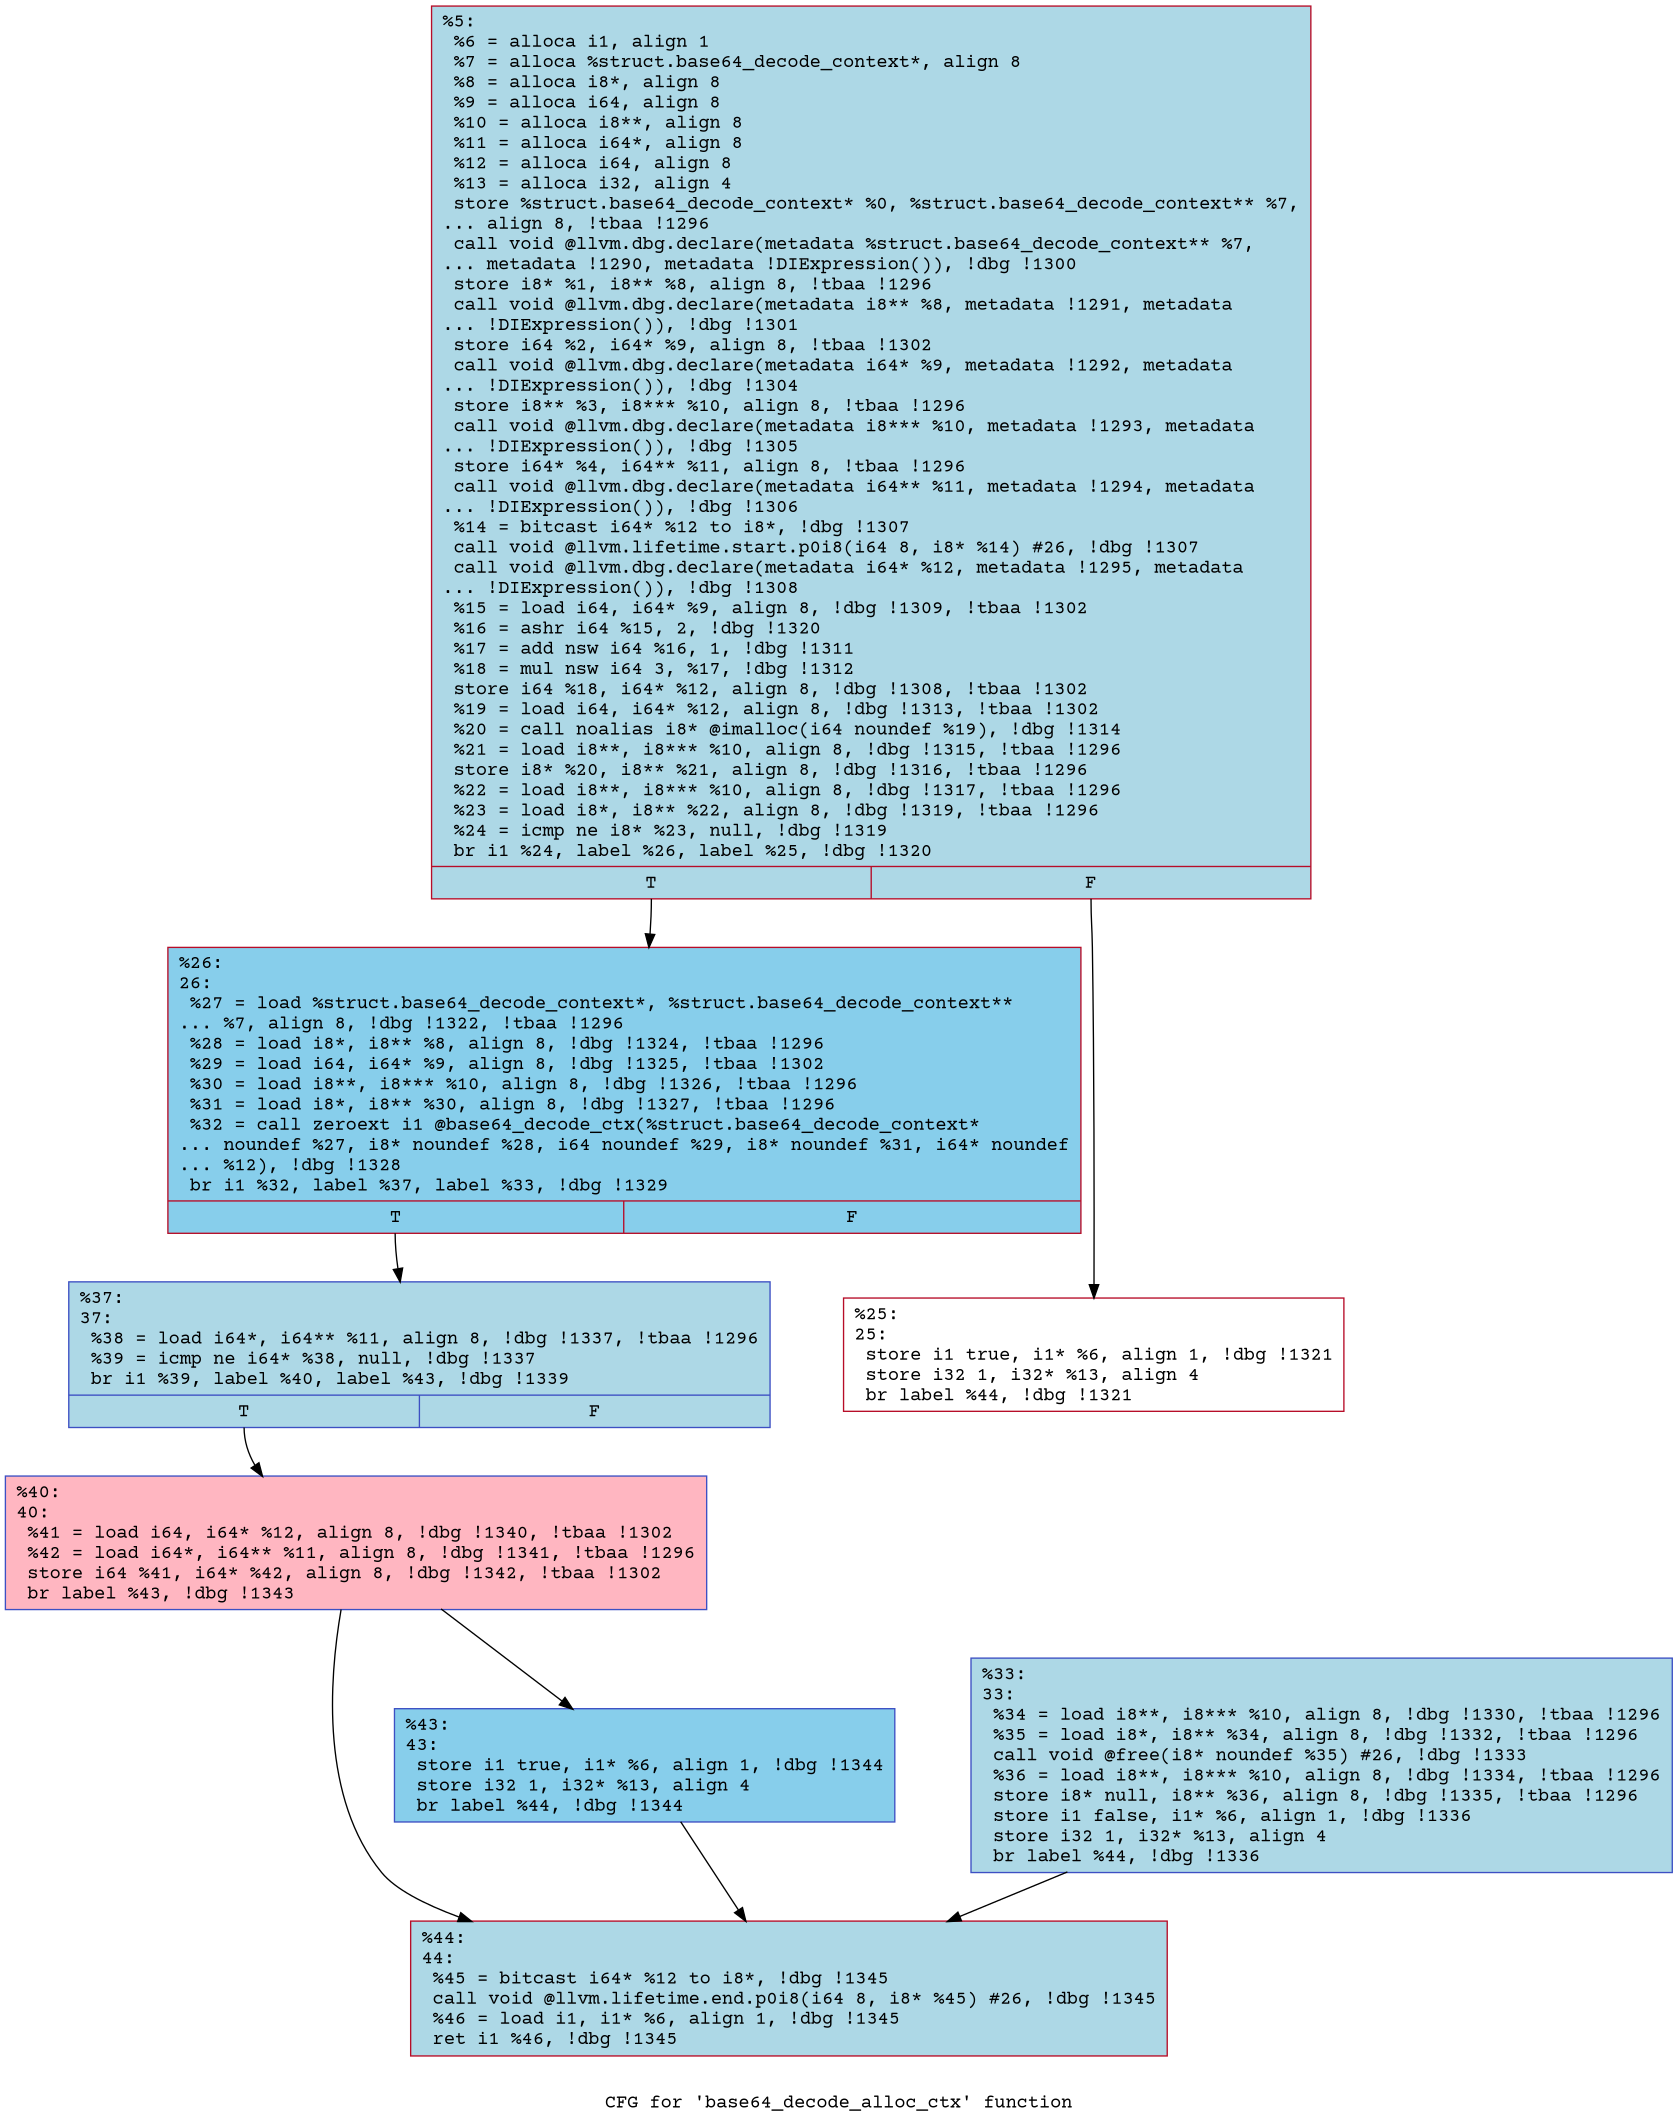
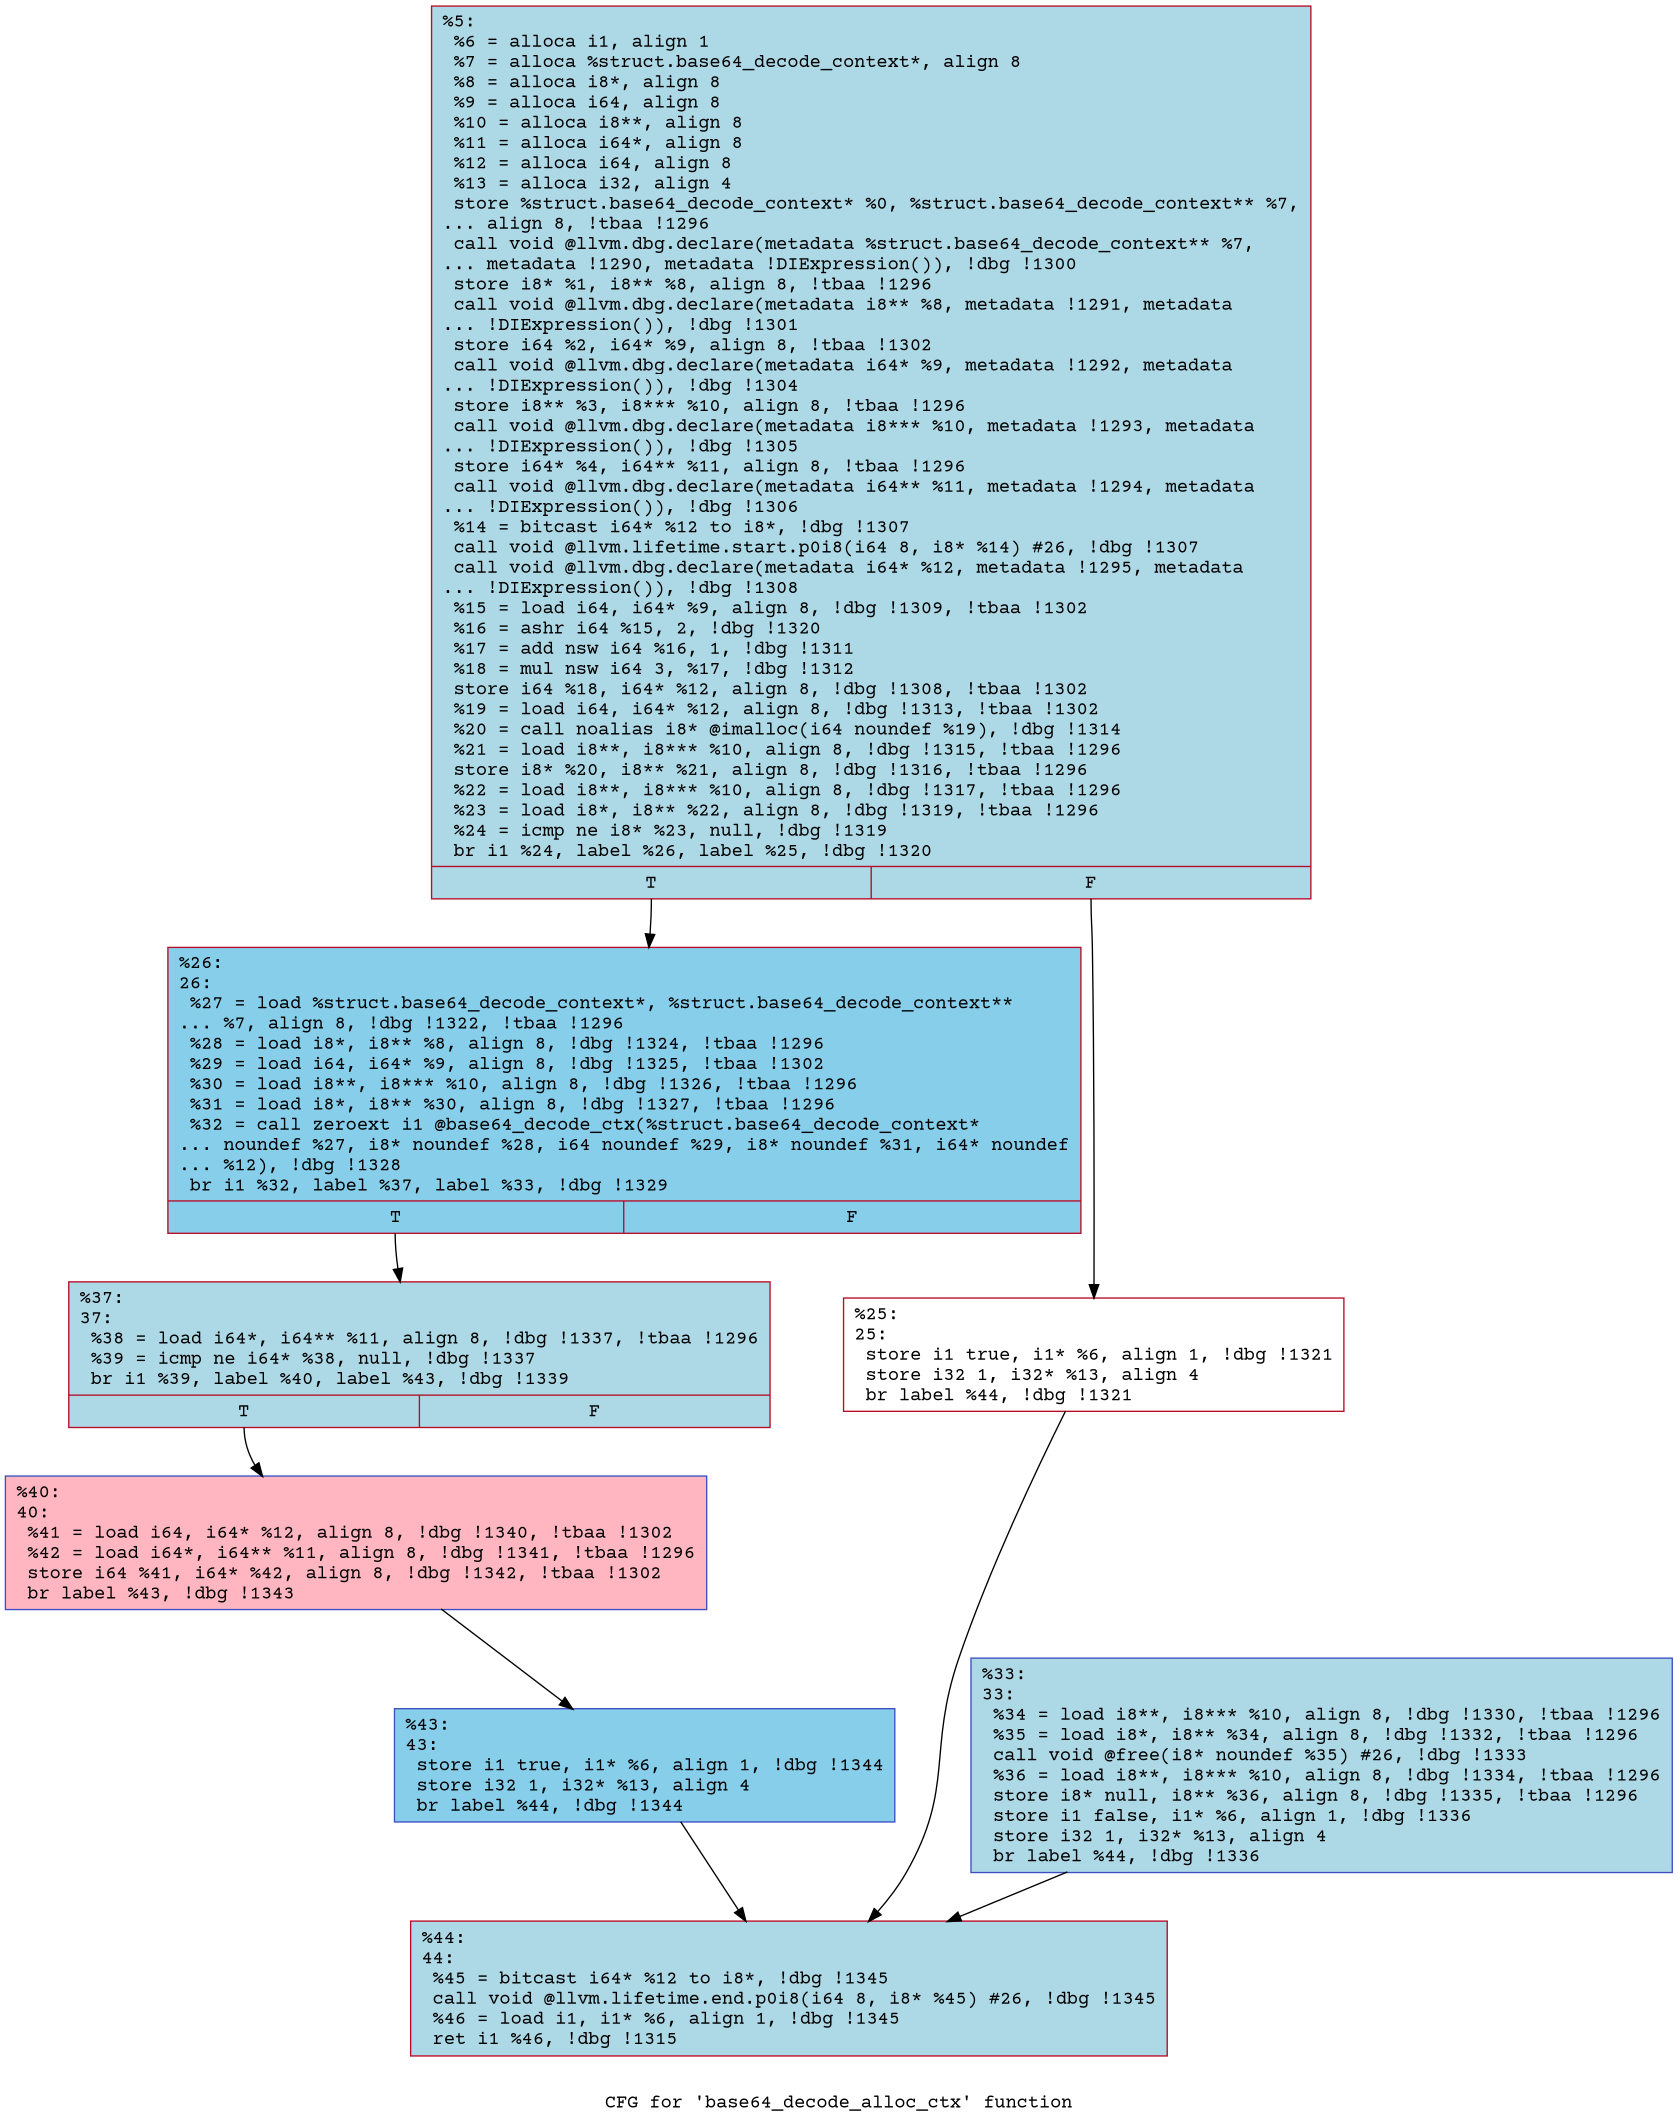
(419, 1355) -> (419, 1355)
(343, 1790) -> (959, 1659)
(550, 2038) -> (550, 2038)
